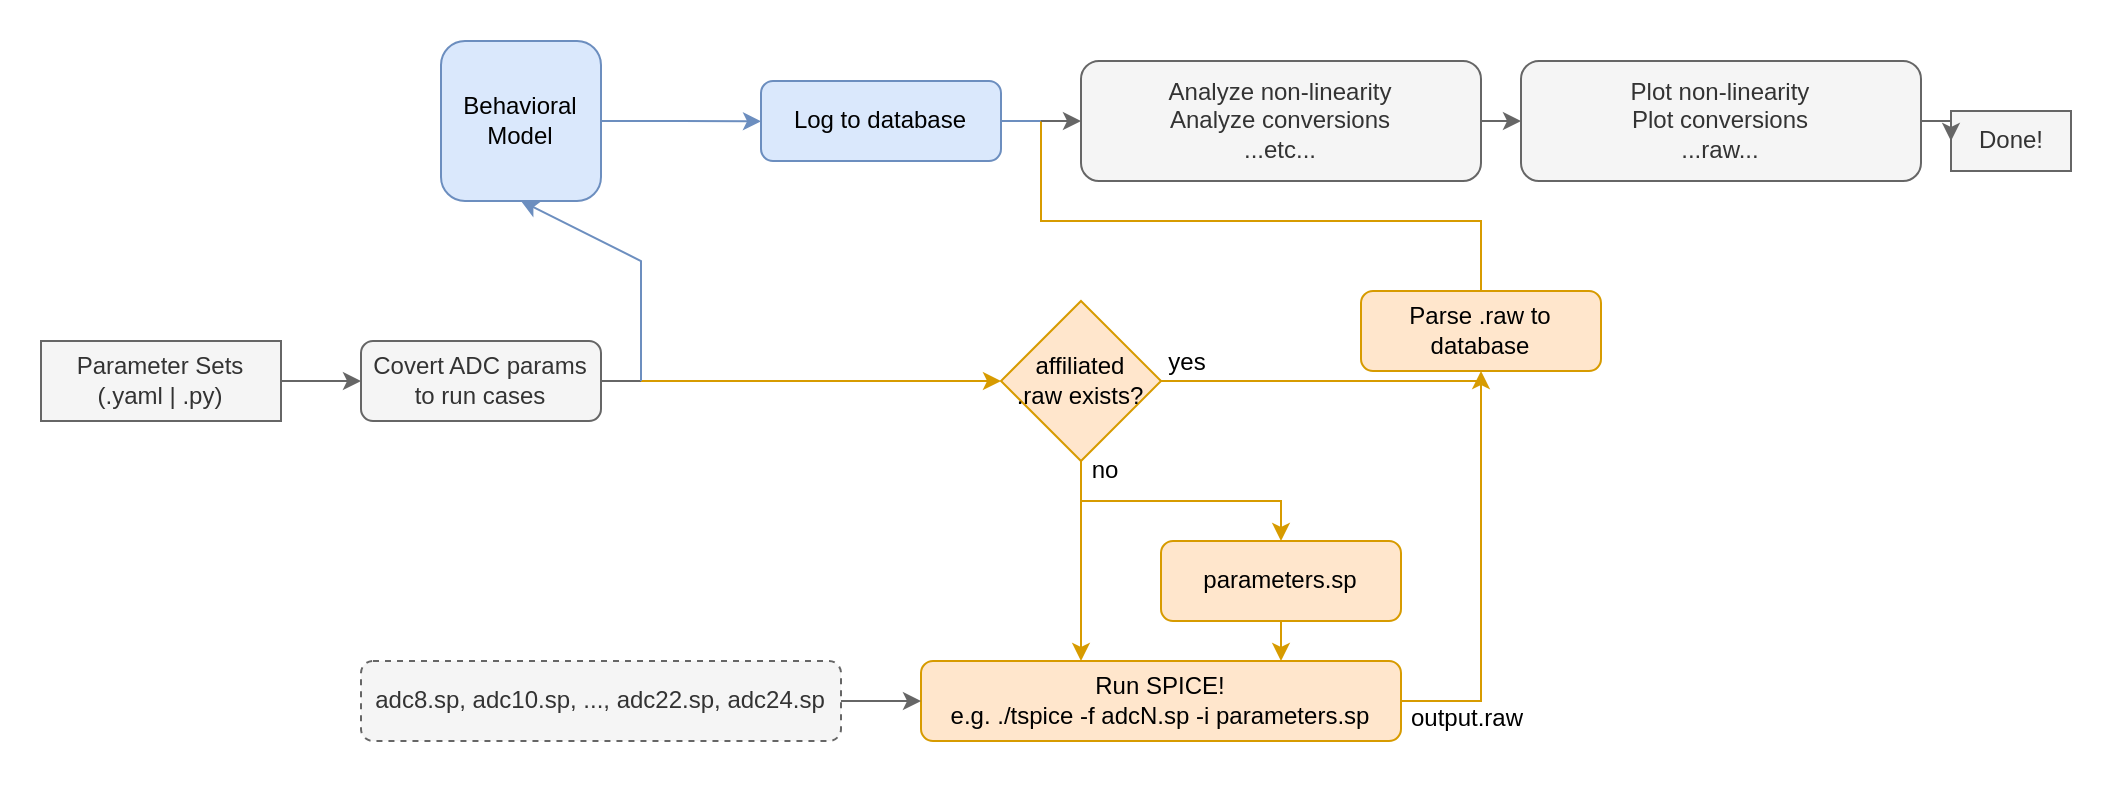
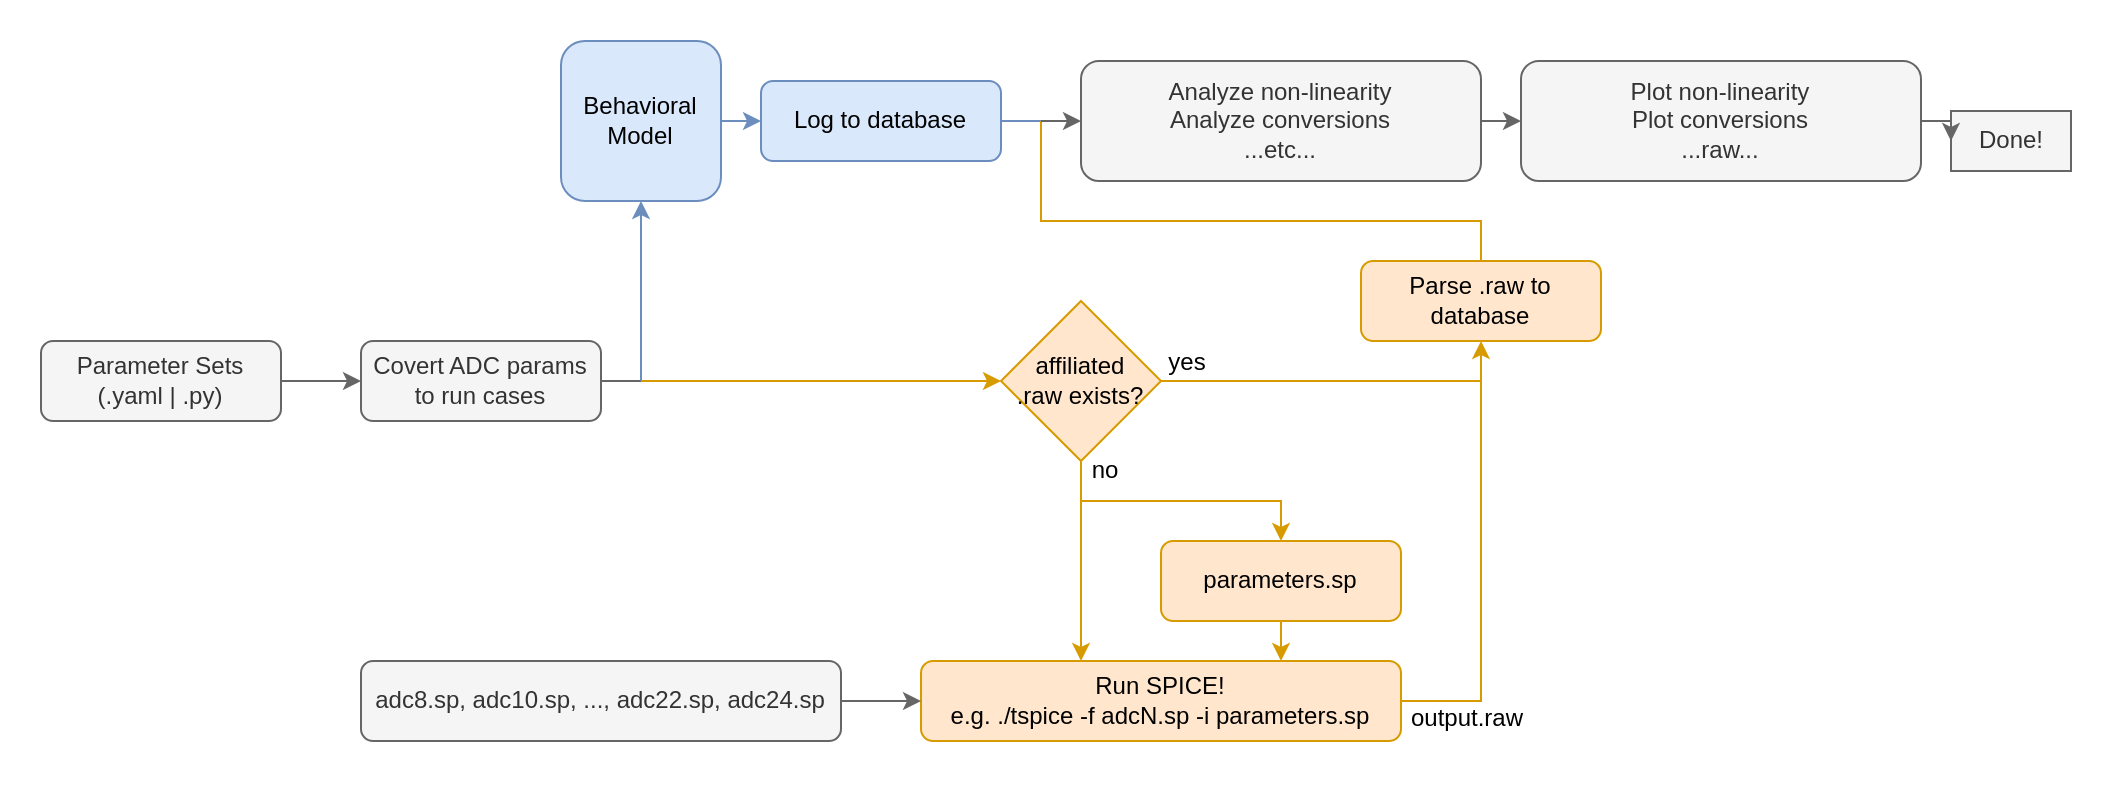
(521, 121) -> (641, 121)
(1481, 331) -> (1481, 301)
(161, 381) -> (161, 381)
(601, 701) -> (601, 701)
